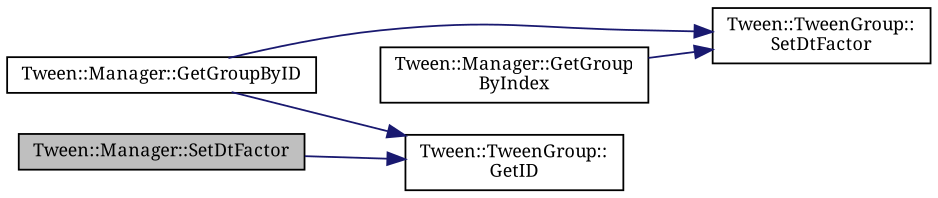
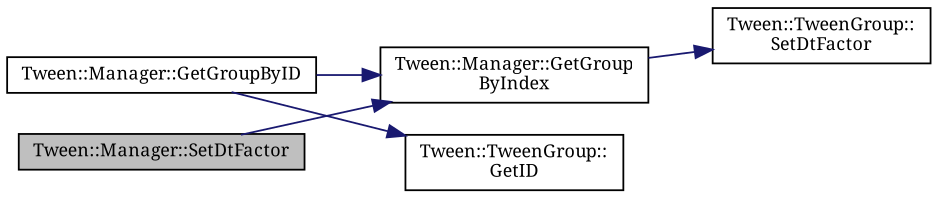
(460, 25) -> (339, 75)
(346, 157) -> (300, 122)
